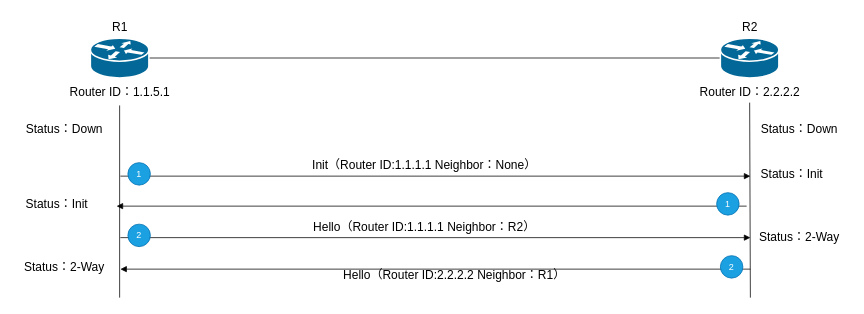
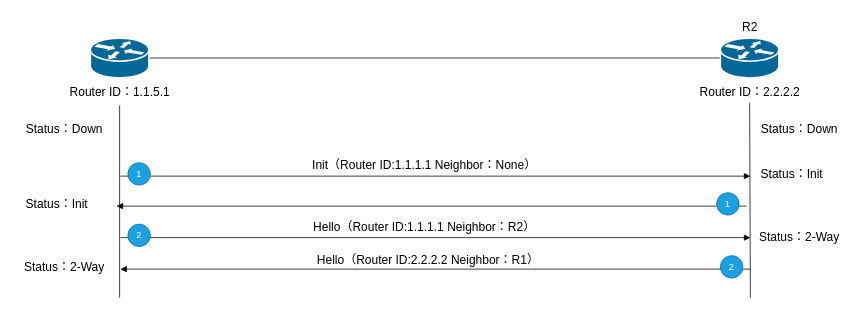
(120, 27) -> none
(454, 274) -> (428, 259)
